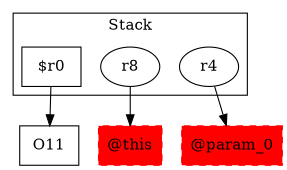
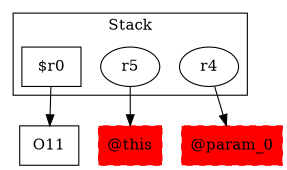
(130, 67) -> (130, 67)
